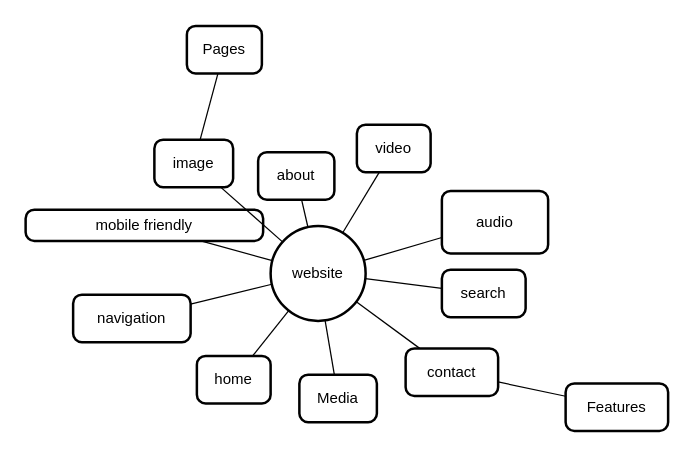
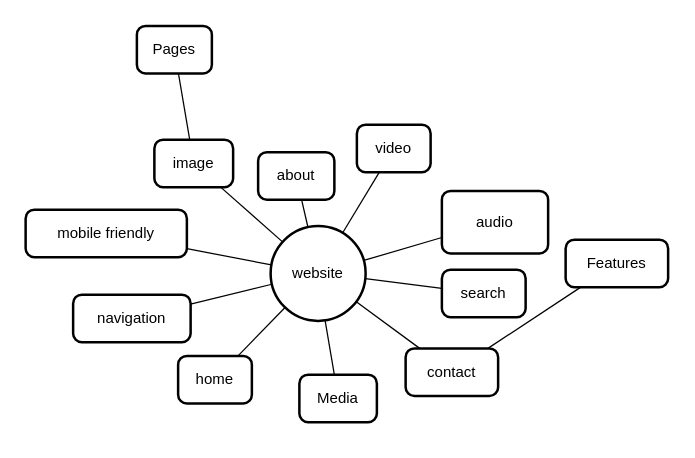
(224, 49) -> (174, 49)
(144, 225) -> (106, 233)
(234, 379) -> (215, 379)
(617, 407) -> (617, 263)
